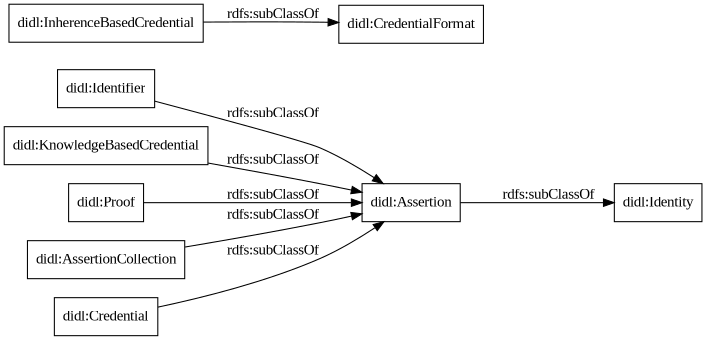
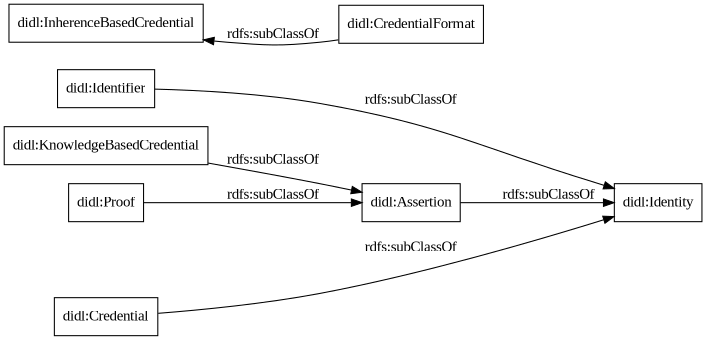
(266, 22) -> (276, 45)
(268, 132) -> (384, 116)
(106, 260) -> none
(270, 277) -> (384, 280)
